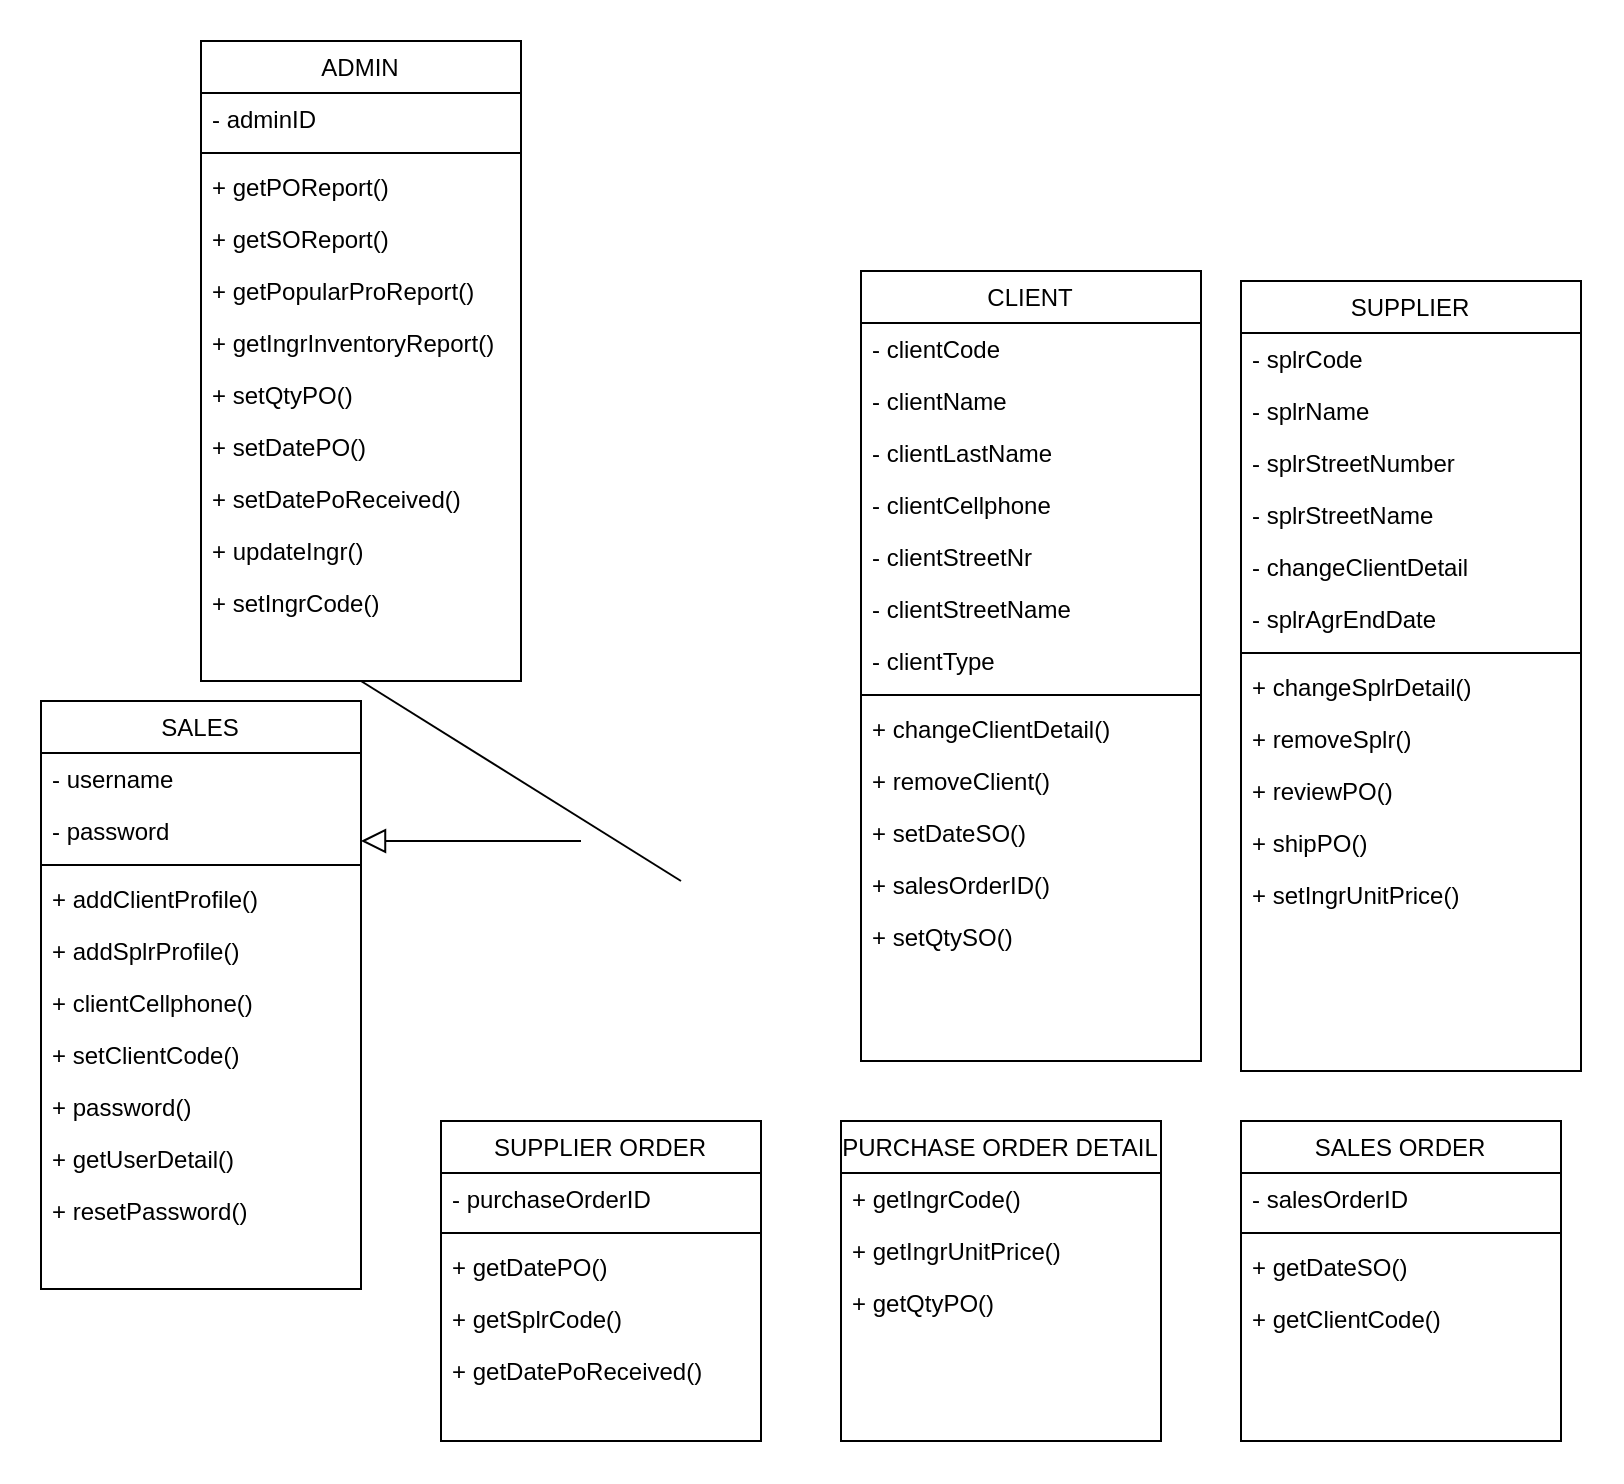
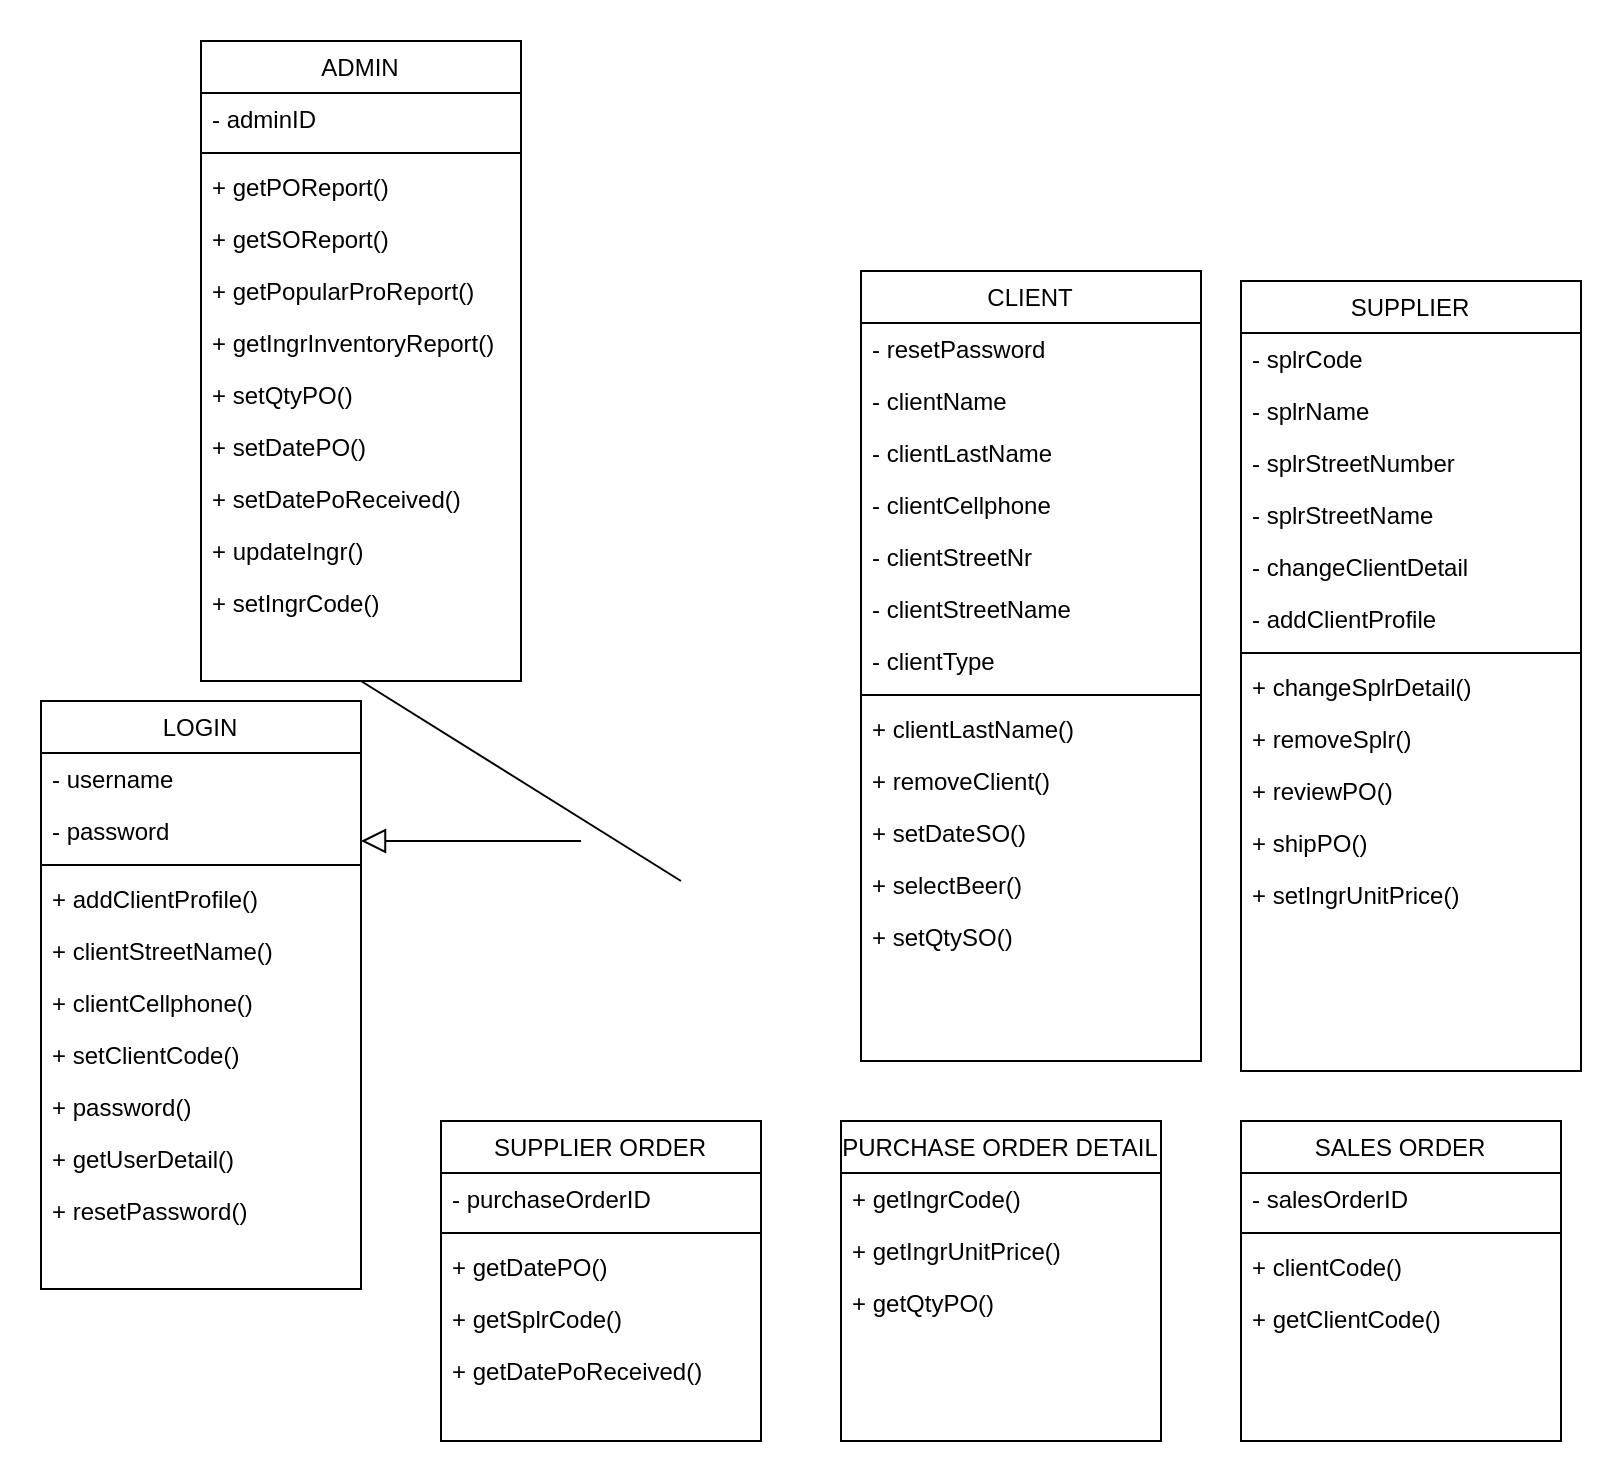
(943, 350) -> (970, 350)
(1353, 620) -> (1357, 620)
(200, 728) -> (200, 728)
(1004, 730) -> (984, 730)
(973, 886) -> (960, 886)
(160, 952) -> (177, 952)
(1336, 1268) -> (1337, 1268)
